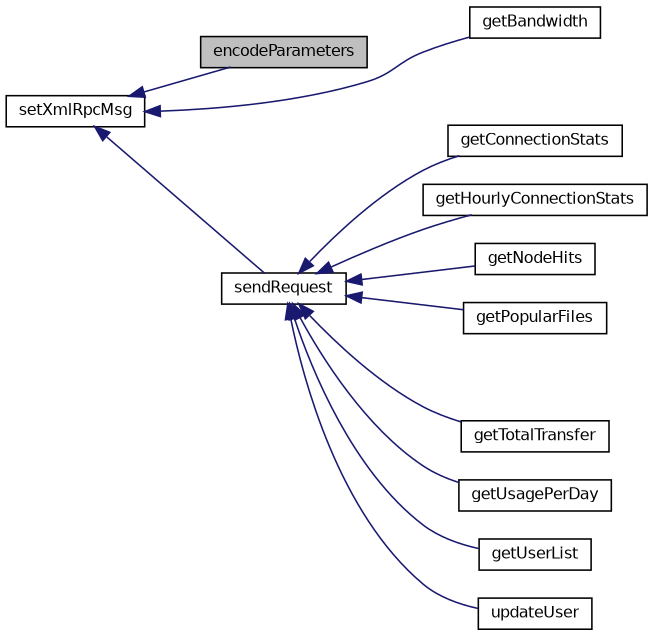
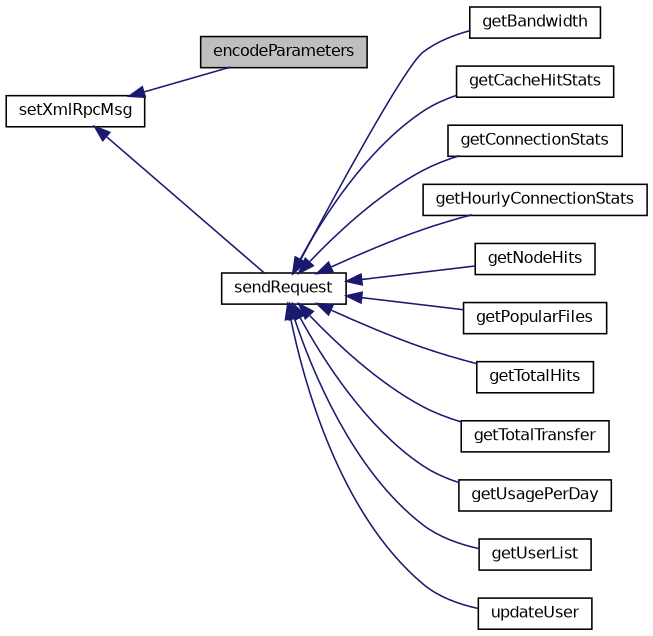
none -> (535, 82)
(320, 93) -> (371, 131)
none -> (535, 377)
